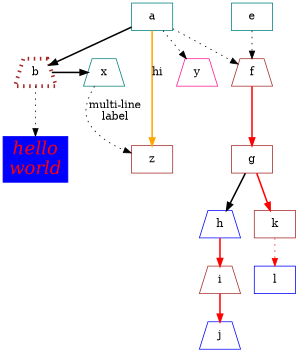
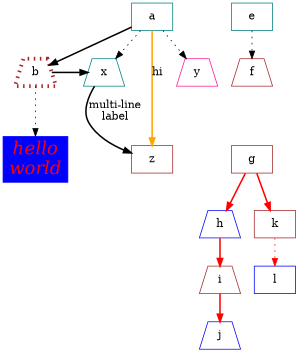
(202, 45) -> (131, 42)
(252, 112) -> none
(91, 126) -> (91, 126)
(238, 188) -> (238, 188)
